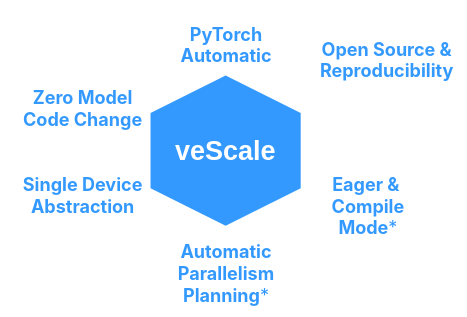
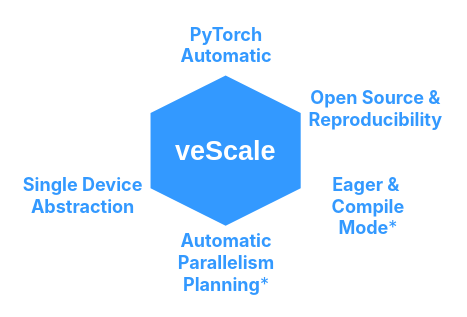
(387, 64) -> (375, 113)
(83, 109) -> none
(226, 274) -> (226, 263)
